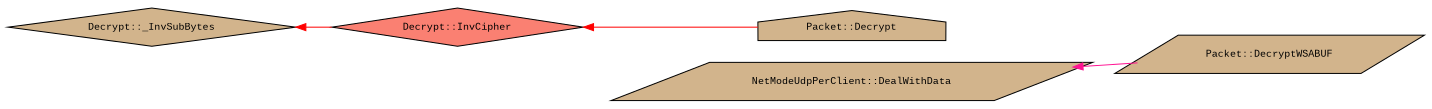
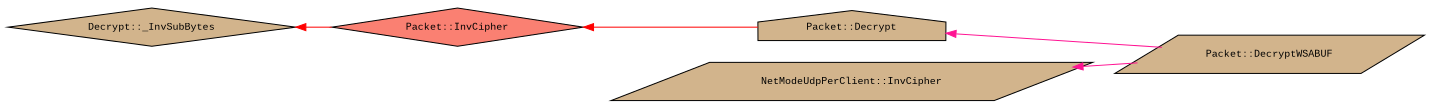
(458, 27) -> (458, 27)
none -> (1059, 41)
(852, 81) -> (852, 81)
